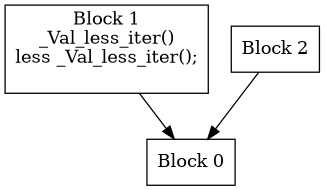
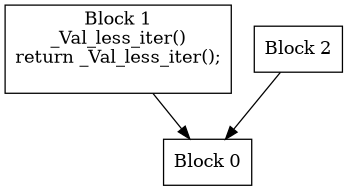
(107, 49) -> (118, 49)
